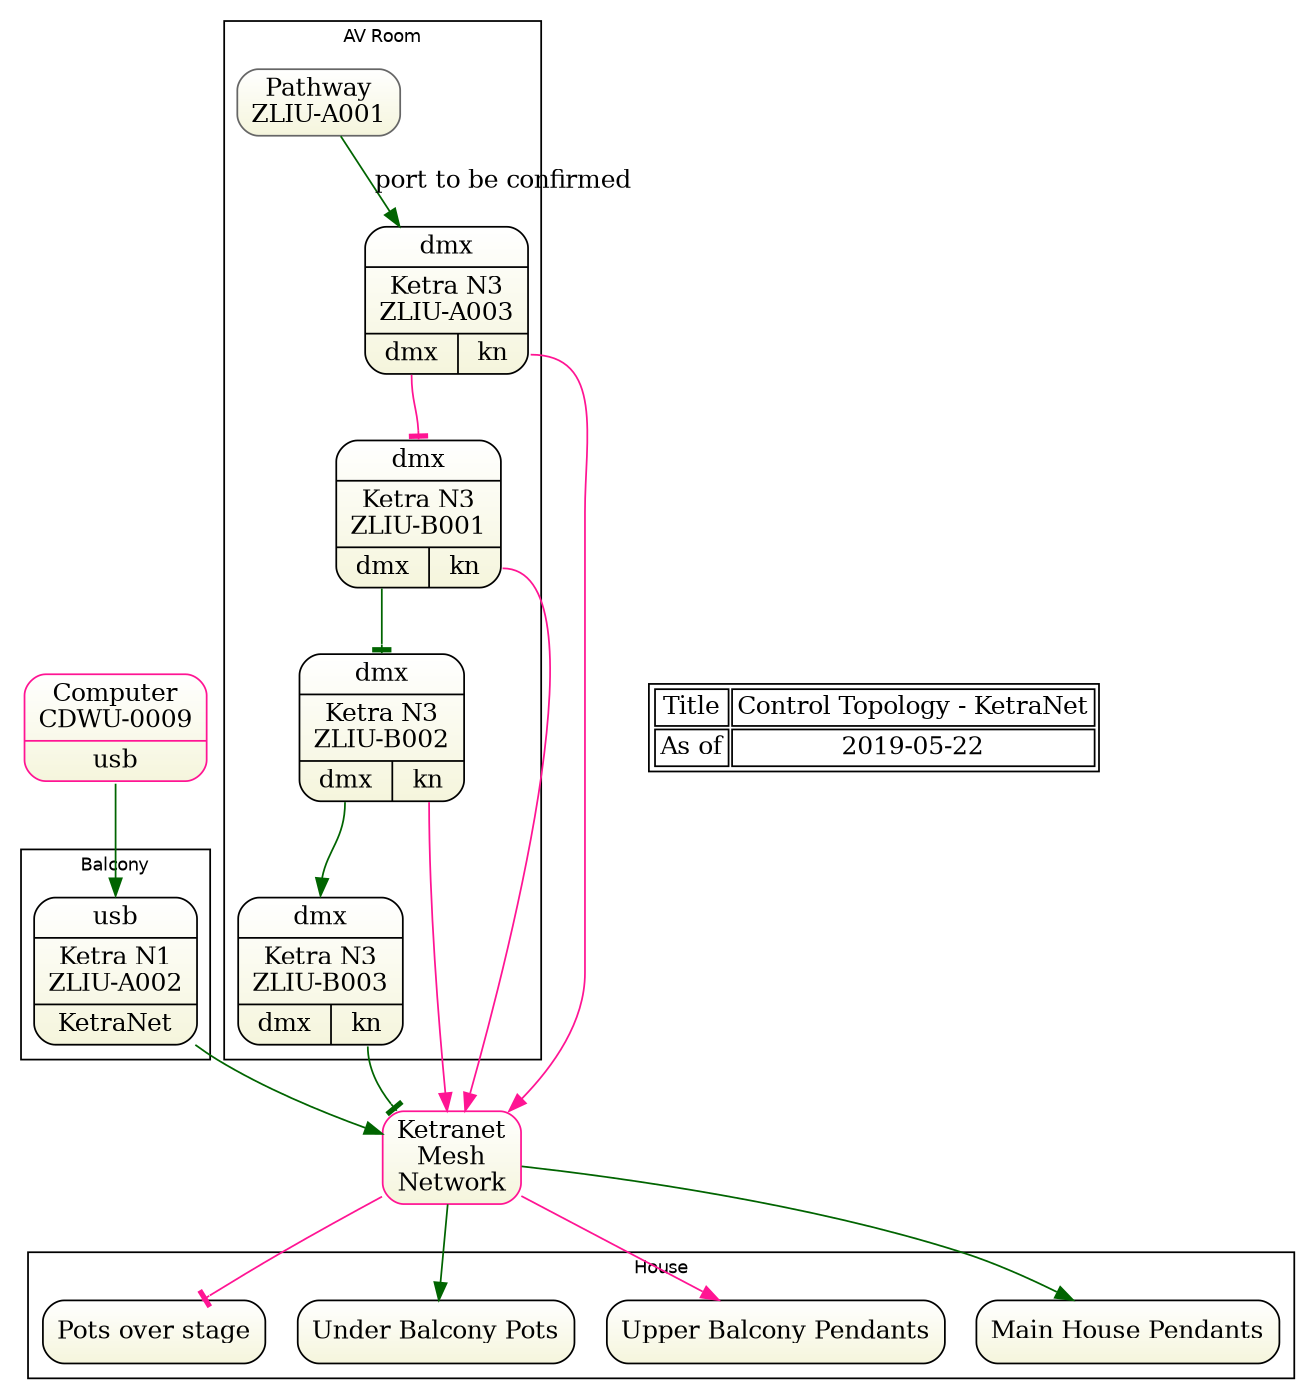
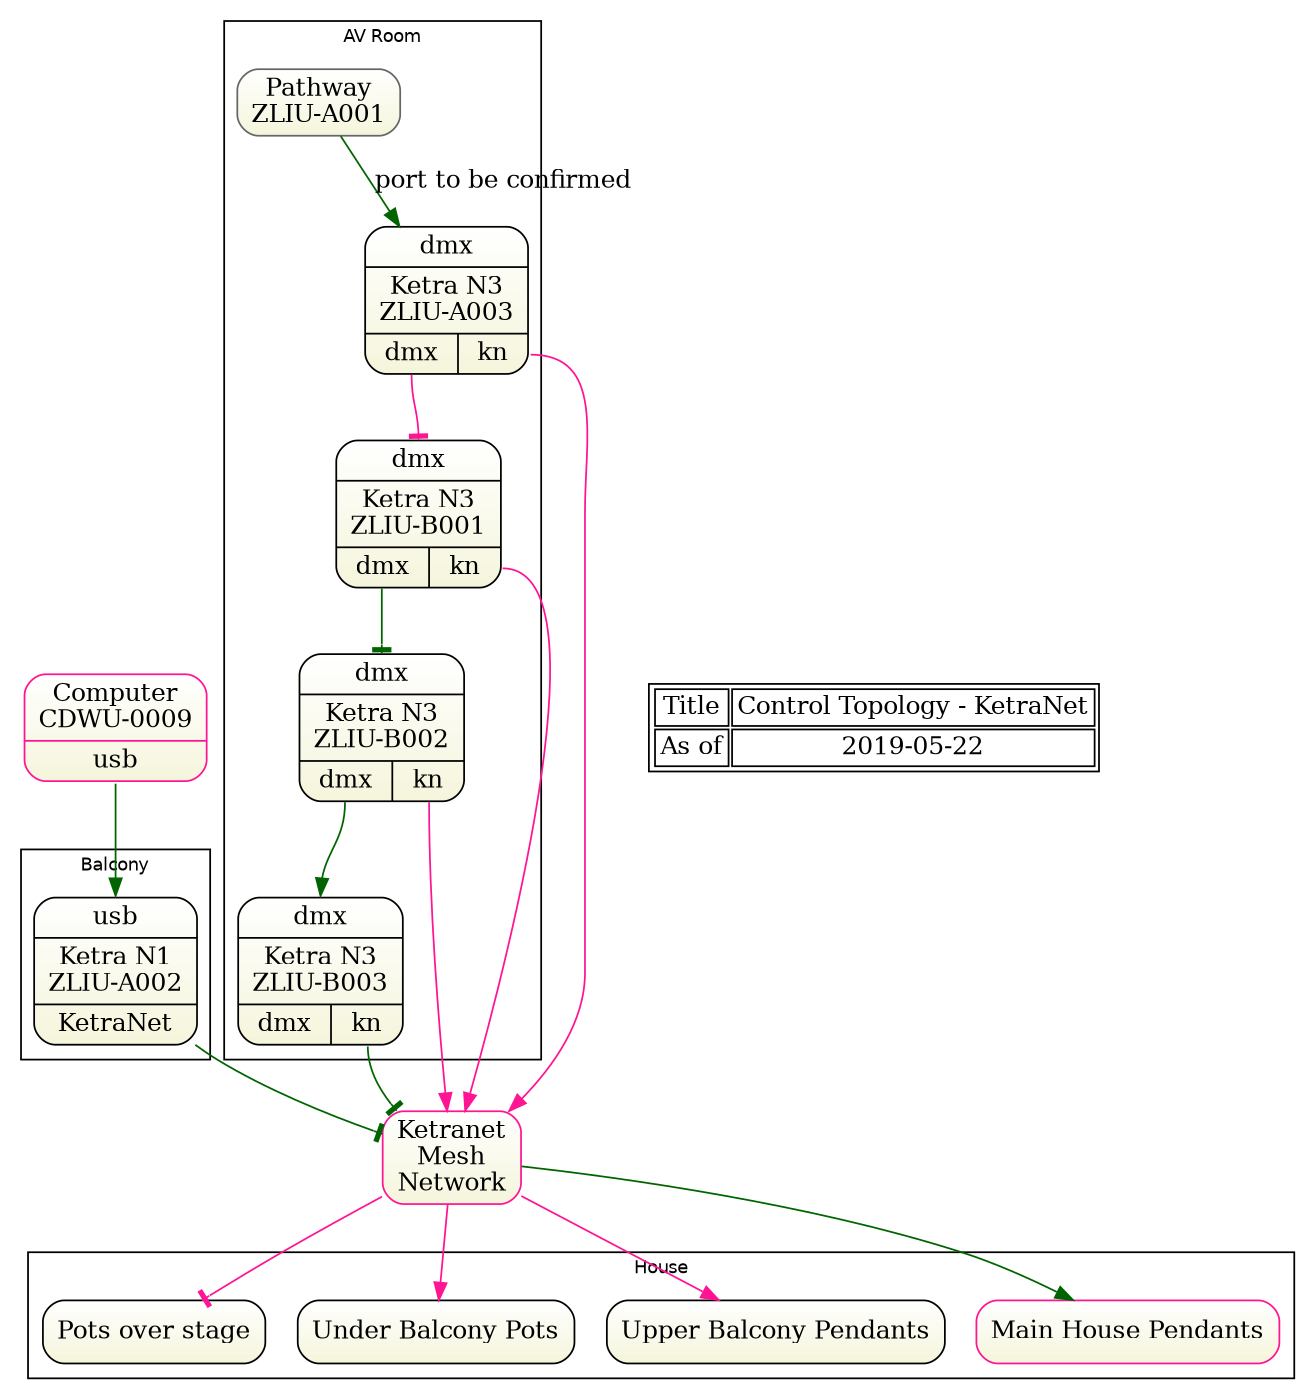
(278, 1092) -> (282, 1094)
(444, 1241) -> (444, 1241)
(1128, 1332) -> (1128, 1332)
